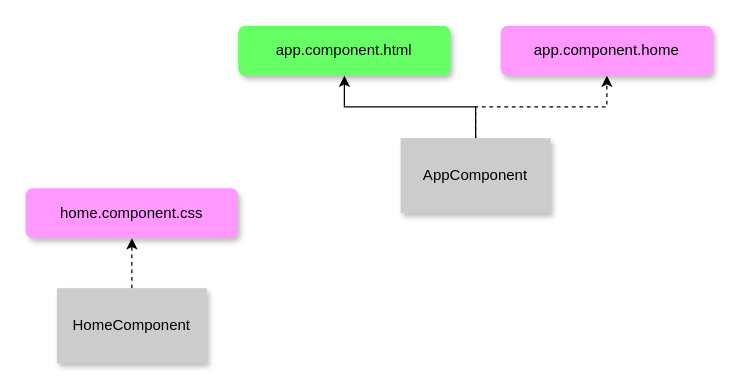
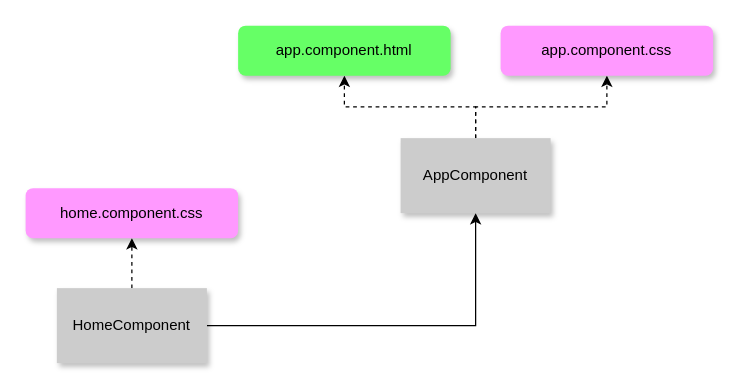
(607, 51) -> (607, 51)
(396, 107) -> (396, 107)
none -> (393, 326)
